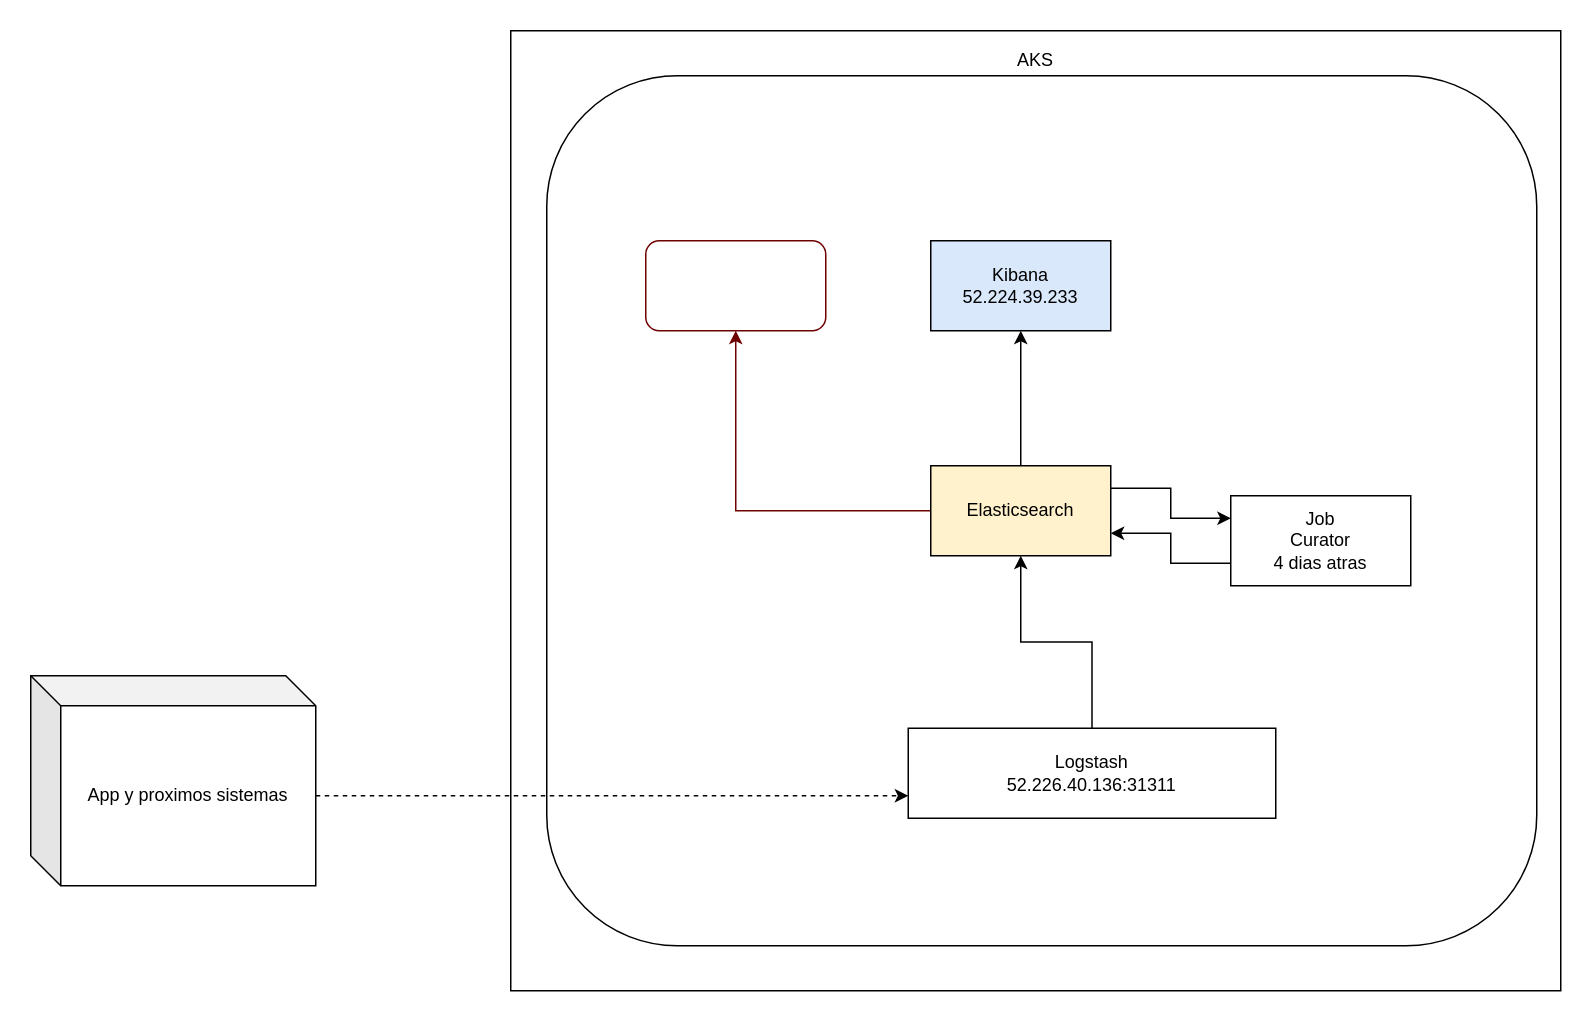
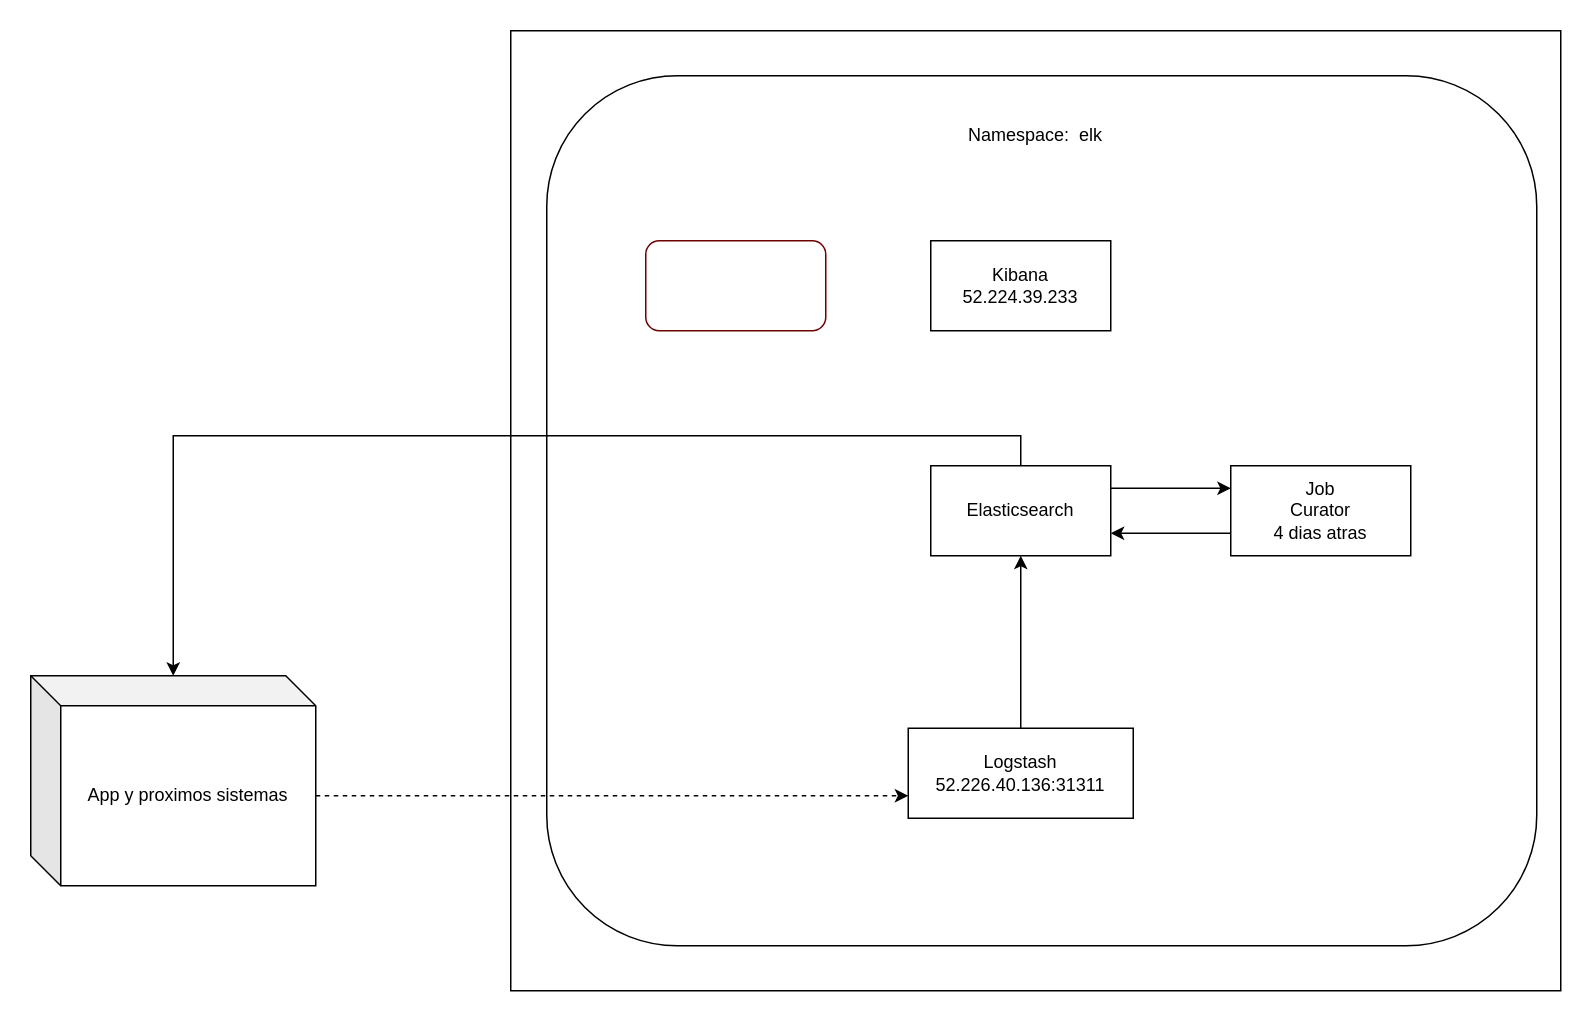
(1036, 61) -> none
none -> (1036, 136)
(1021, 286) -> (1021, 286)
(1021, 389) -> (483, 436)
(749, 511) -> none
(1021, 511) -> (1021, 511)
(1321, 541) -> (1321, 511)
(1092, 773) -> (1021, 773)
